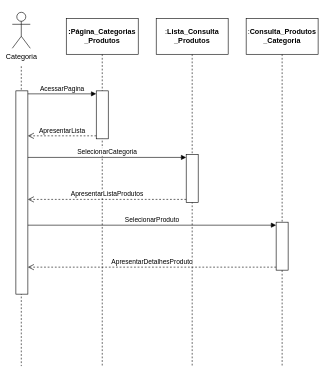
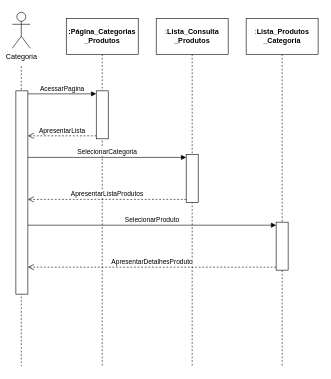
(282, 36) -> (282, 36)
